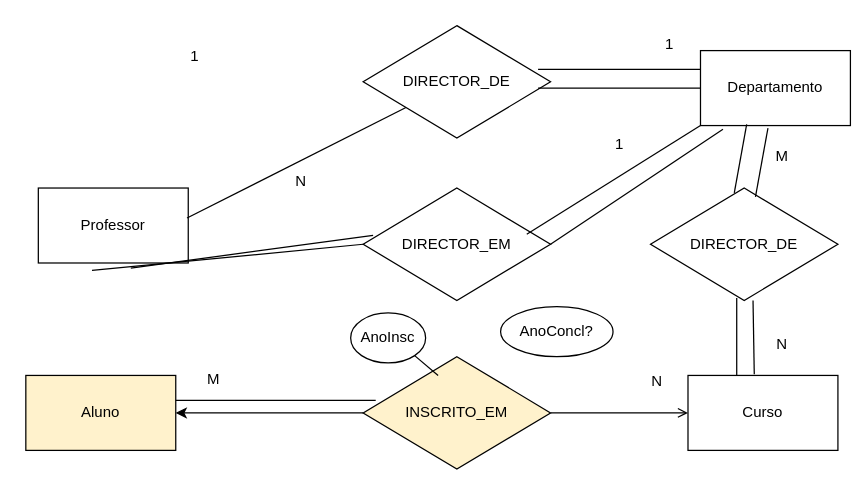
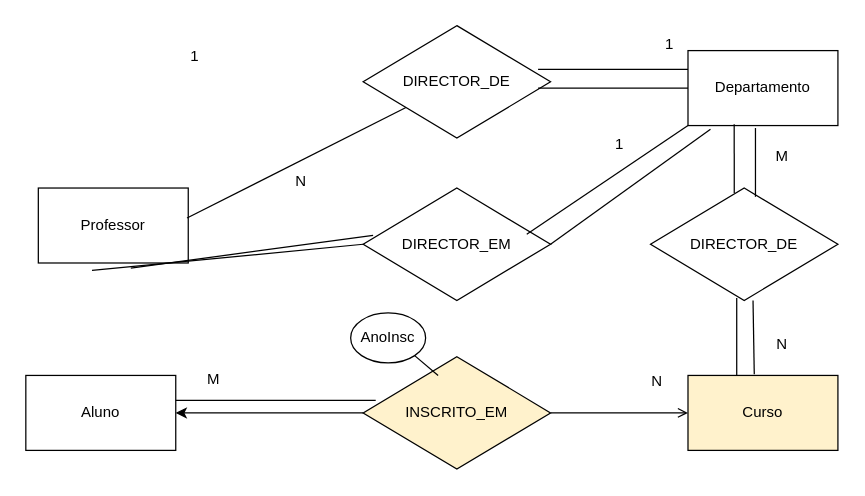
(776, 88) -> (763, 88)
(557, 332) -> none
(101, 413) -> (101, 413)
(763, 413) -> (763, 413)
